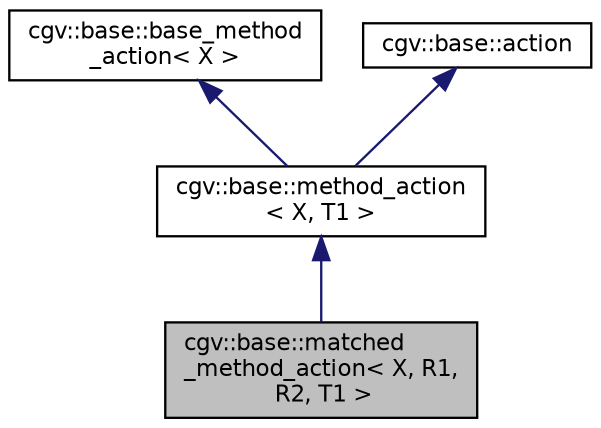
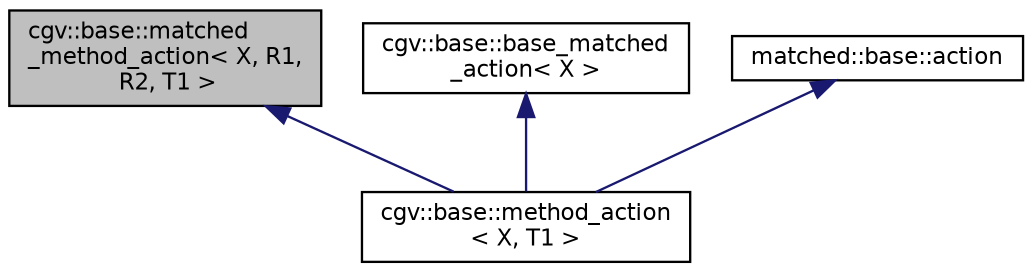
(165, 45) -> (526, 58)
(477, 45) -> (878, 58)
(321, 291) -> (370, 154)
